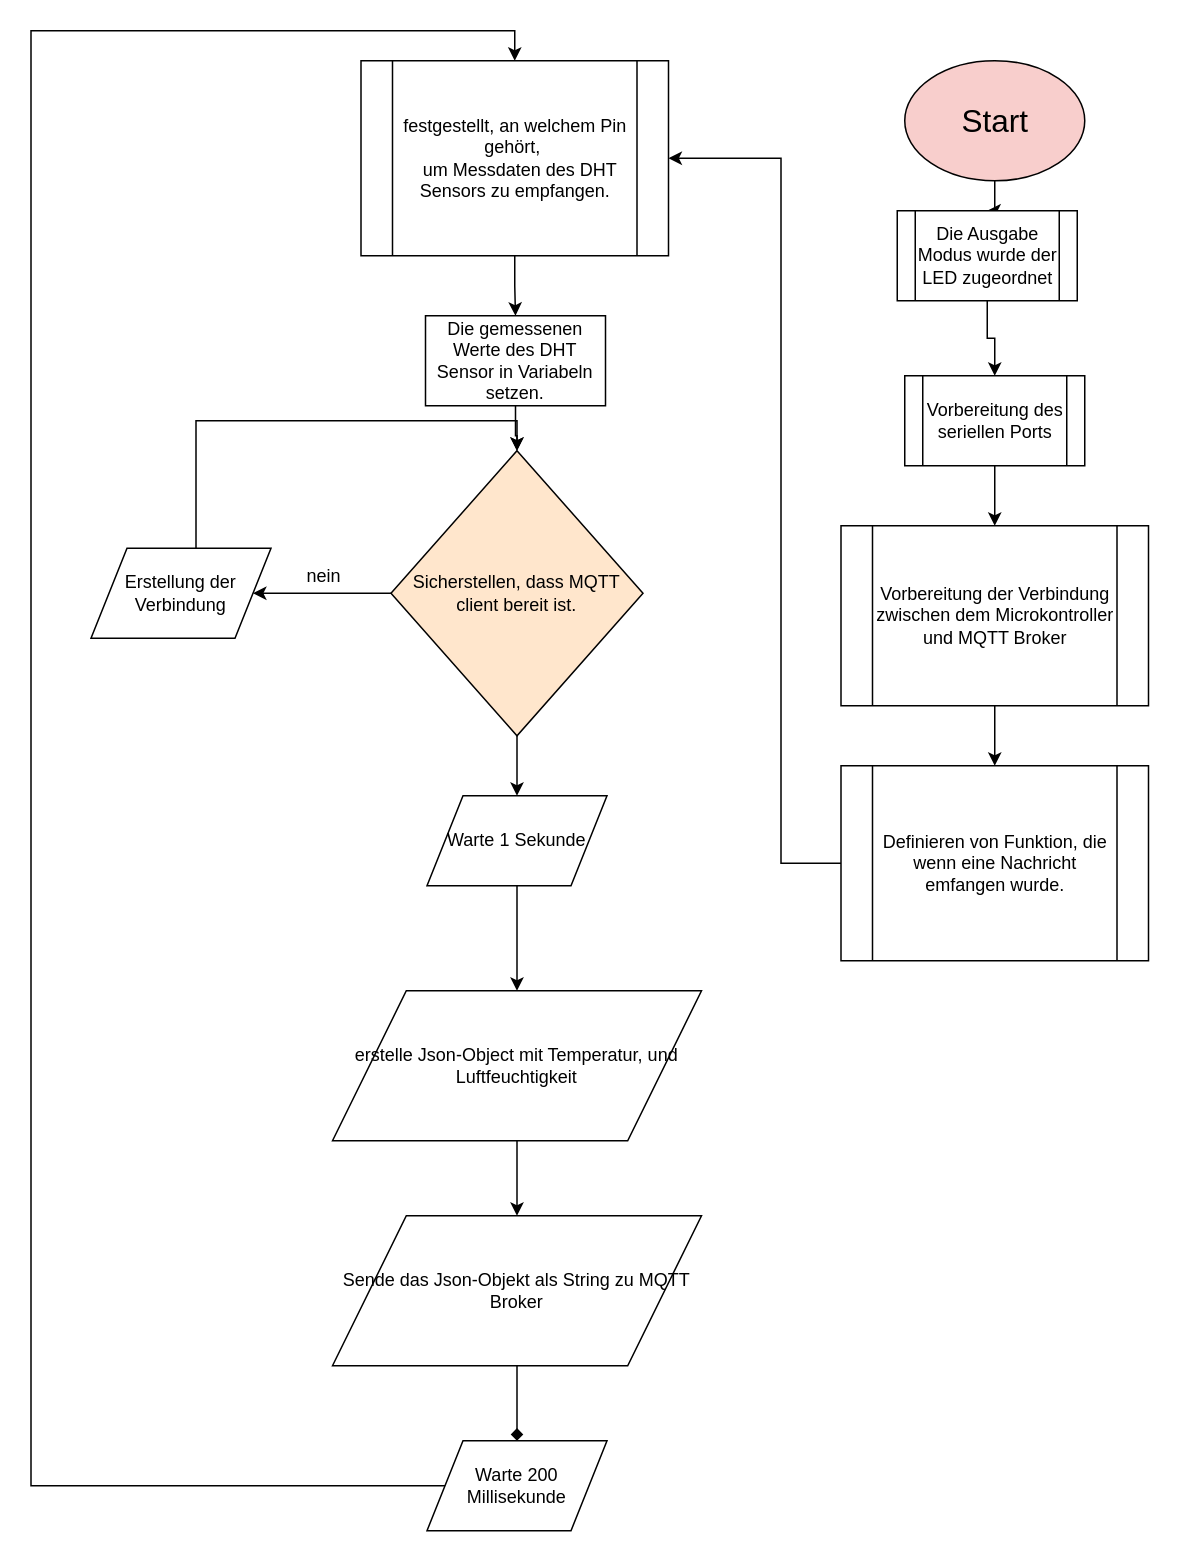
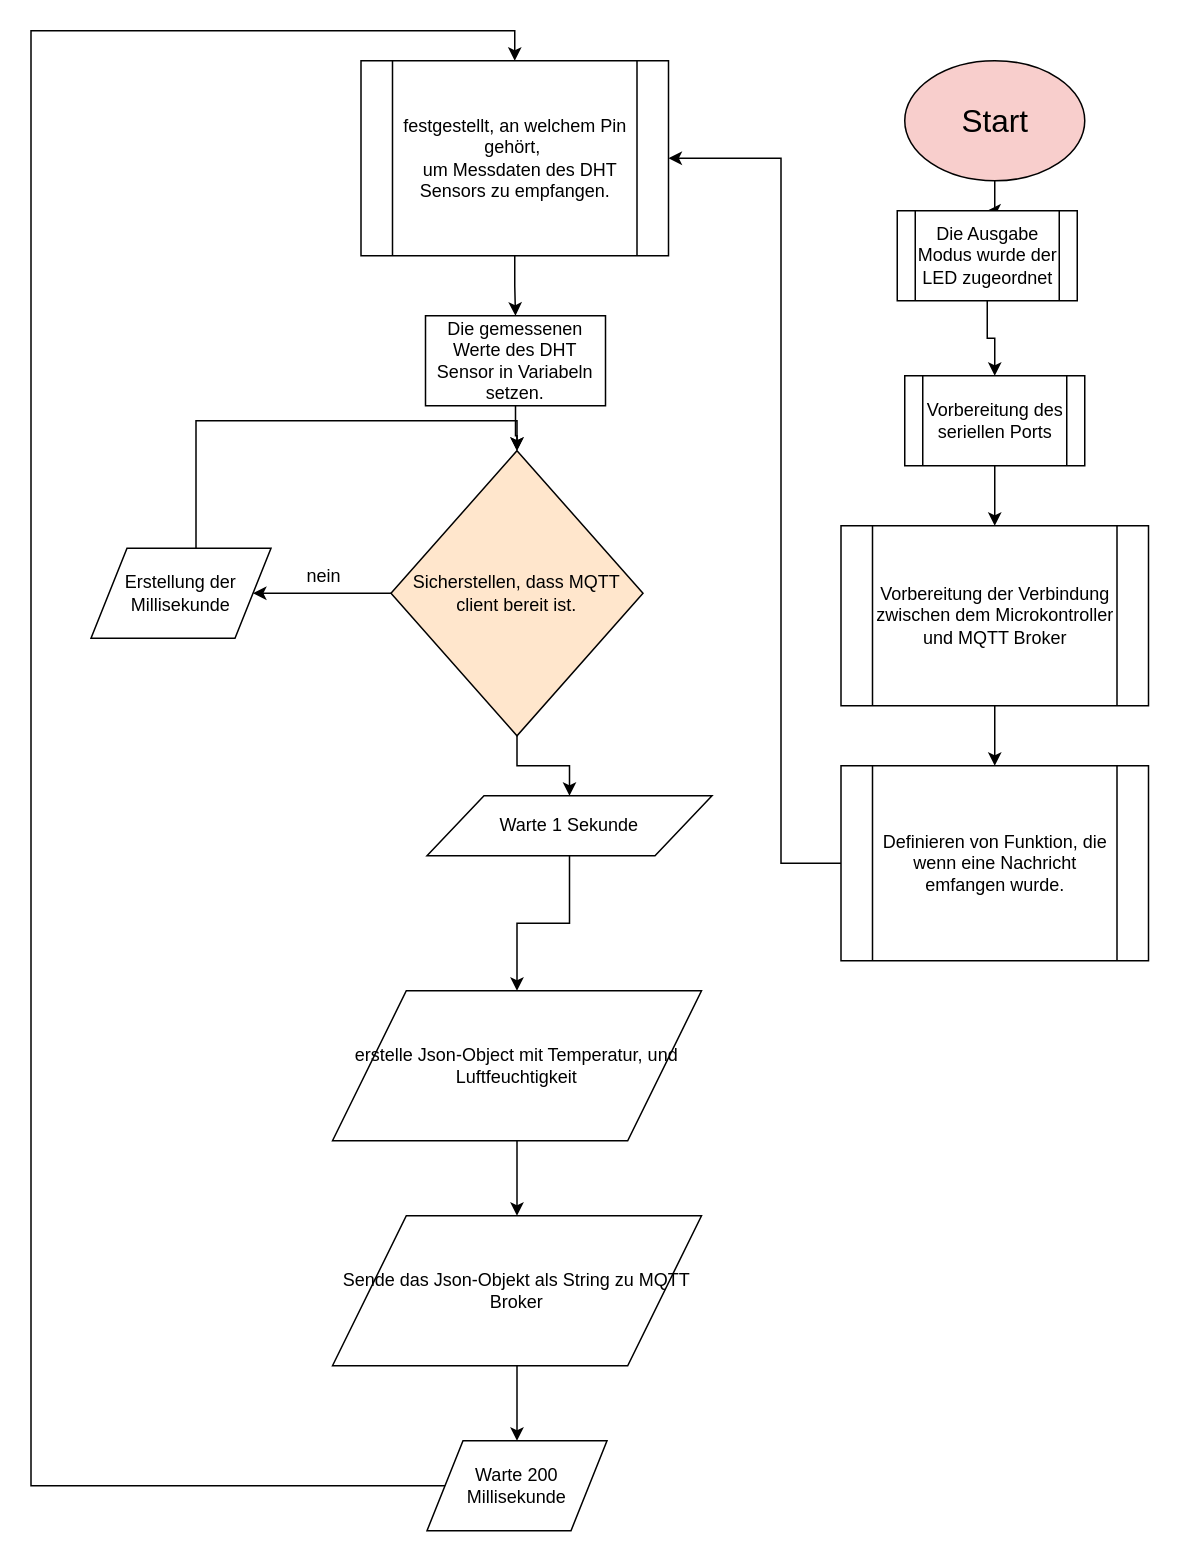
(181, 593) -> (181, 593)
(517, 841) -> (569, 826)
(517, 1428) -> (517, 1429)
